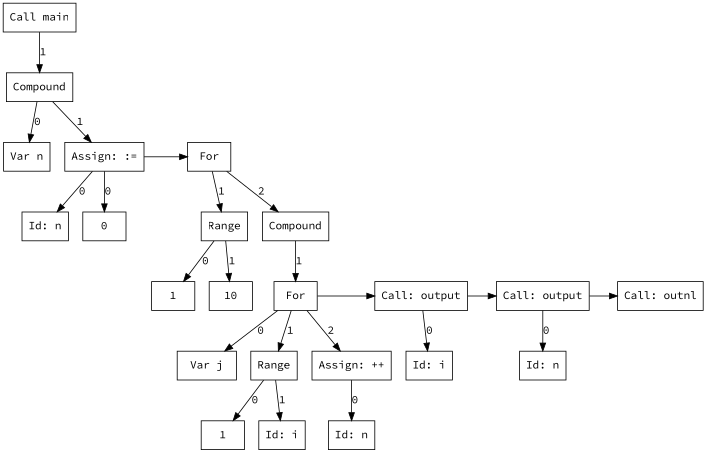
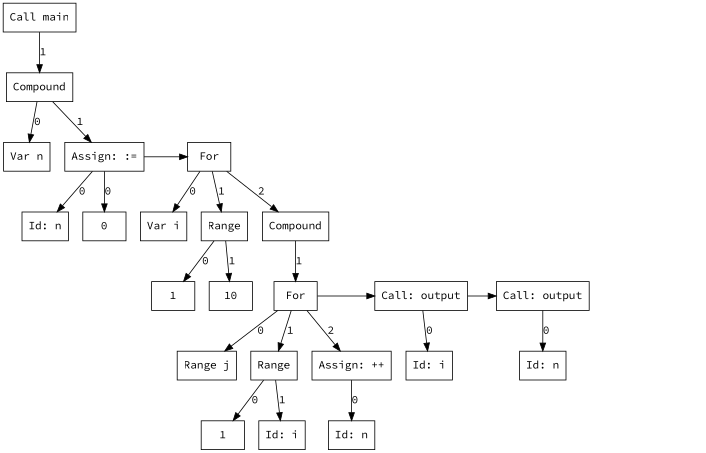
none -> (164, 226)
(660, 296) -> none
(207, 366) -> (207, 366)
